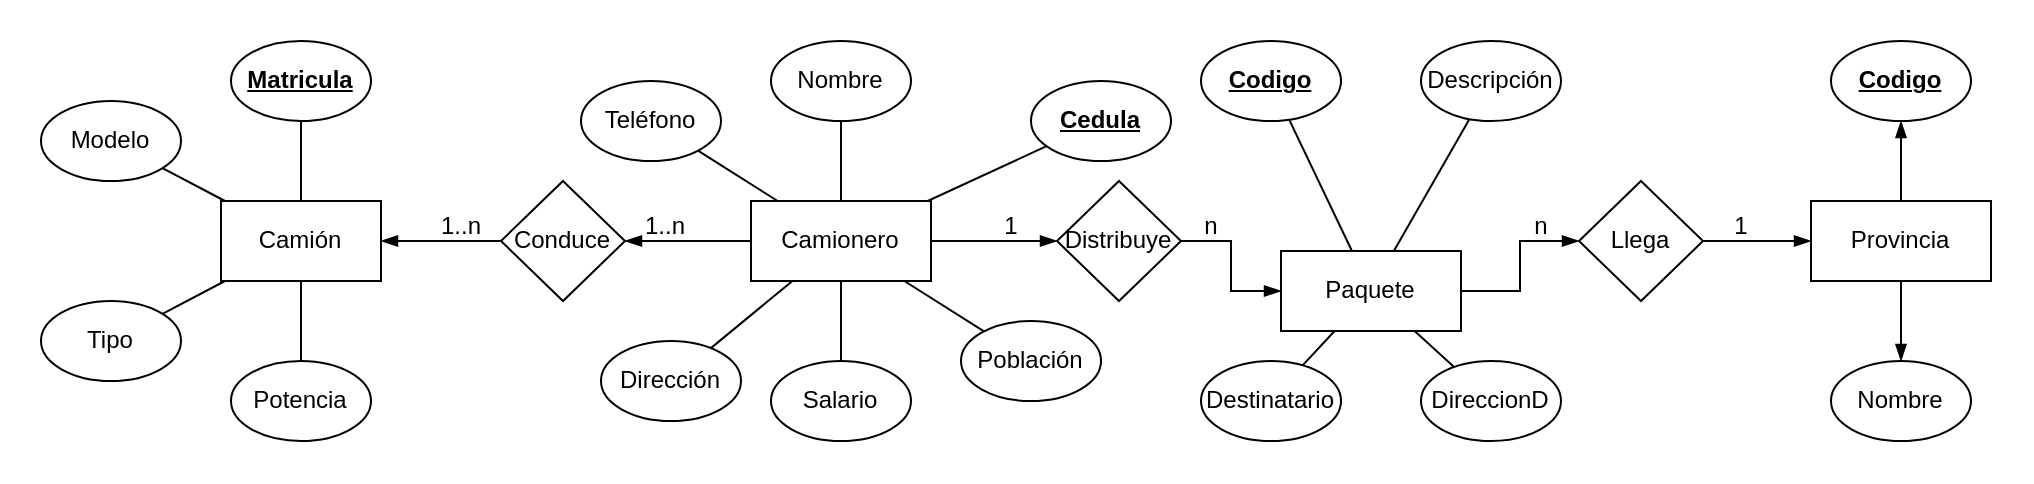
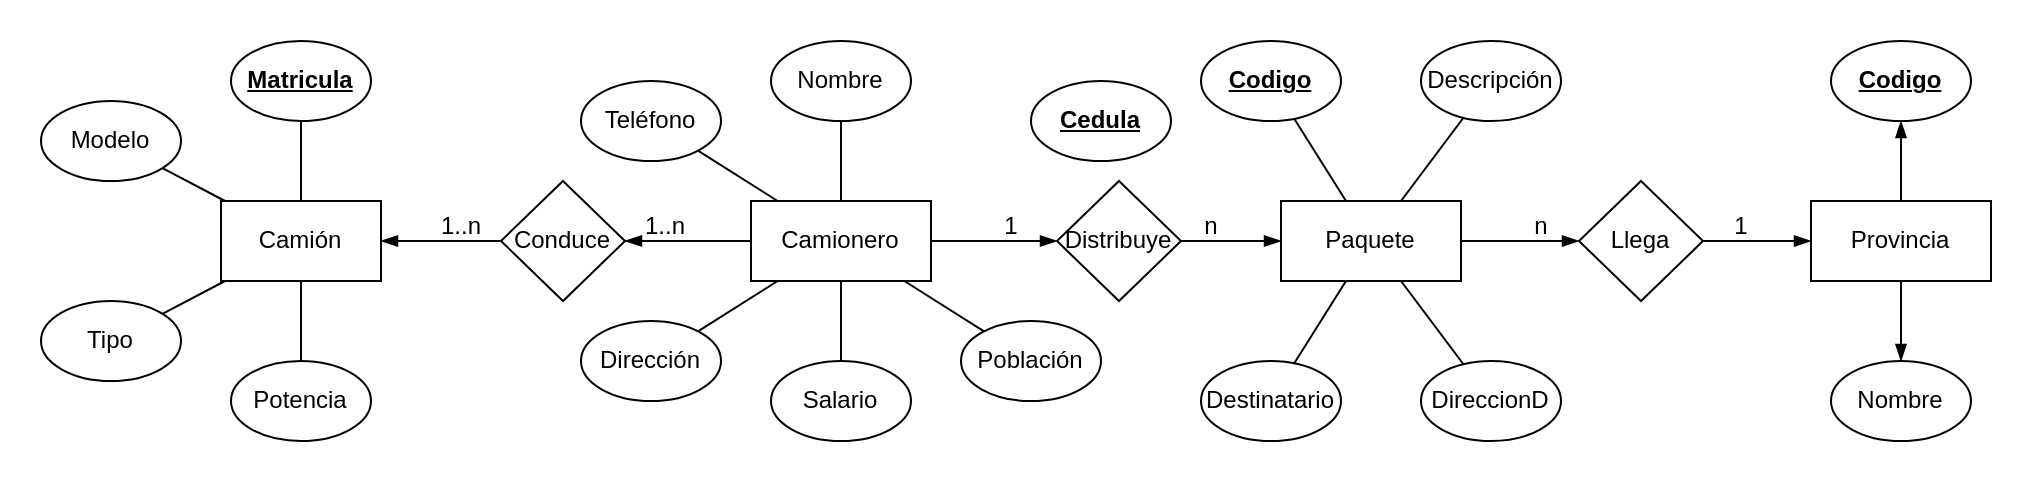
(987, 174) -> none
(1371, 291) -> (1371, 241)
(671, 381) -> (651, 361)
